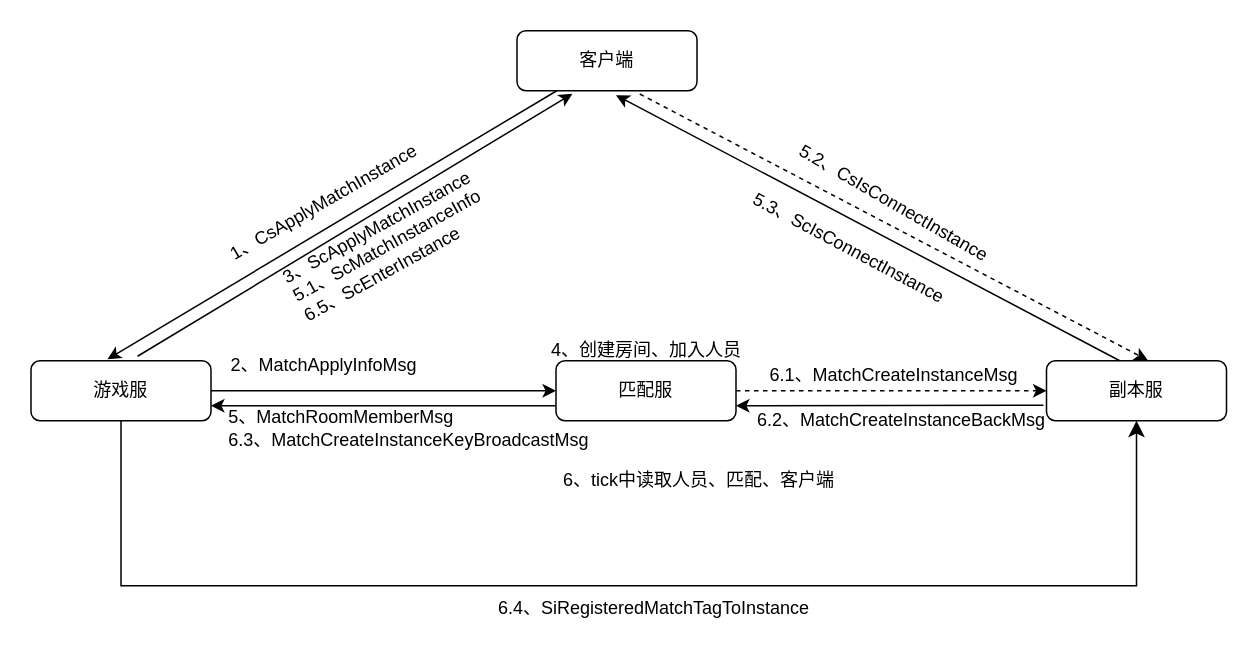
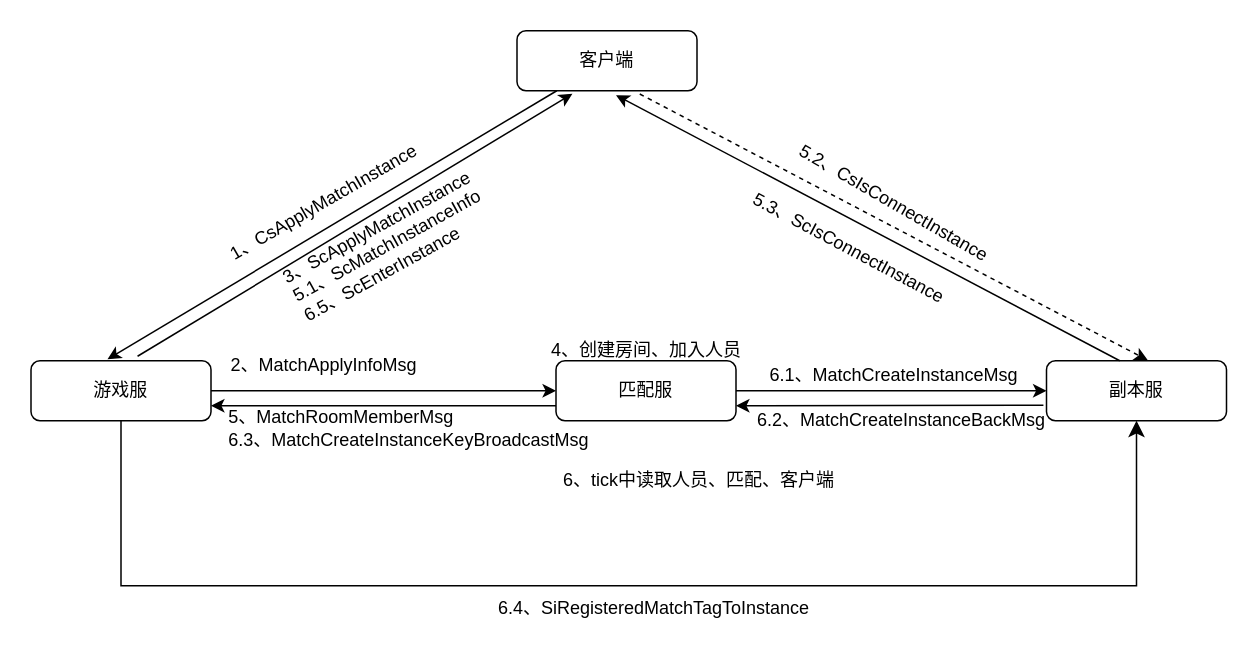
(886, 391) -> (886, 391)
